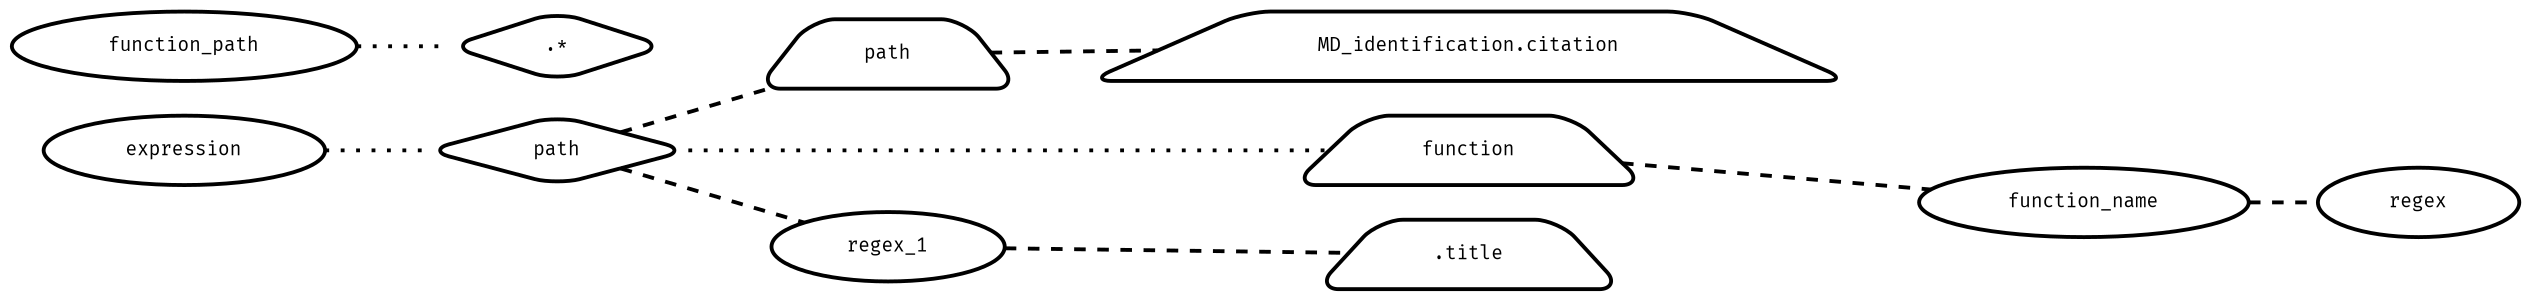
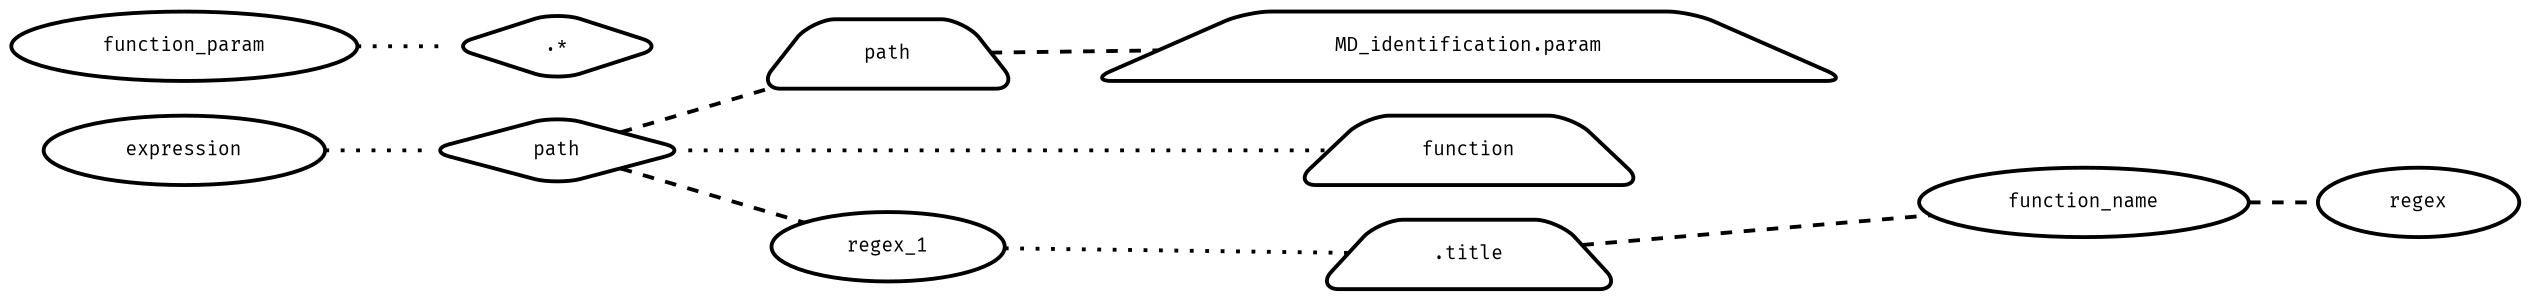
(184, 46) -> (184, 46)
(1469, 46) -> (1469, 46)
(1776, 176) -> (1756, 230)
(1177, 251) -> (1177, 251)
